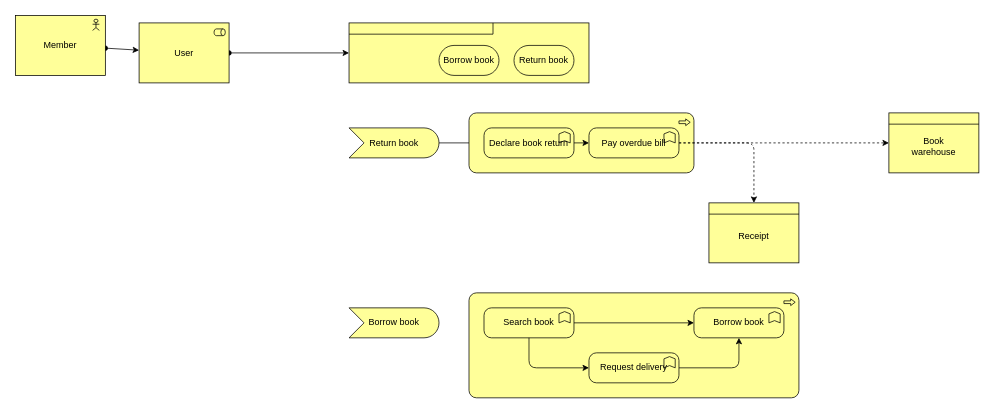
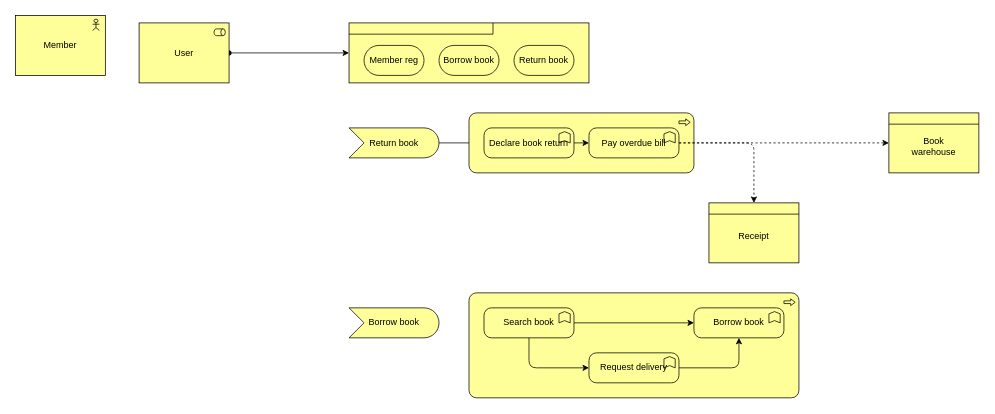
(121, 49) -> none
none -> (394, 60)
